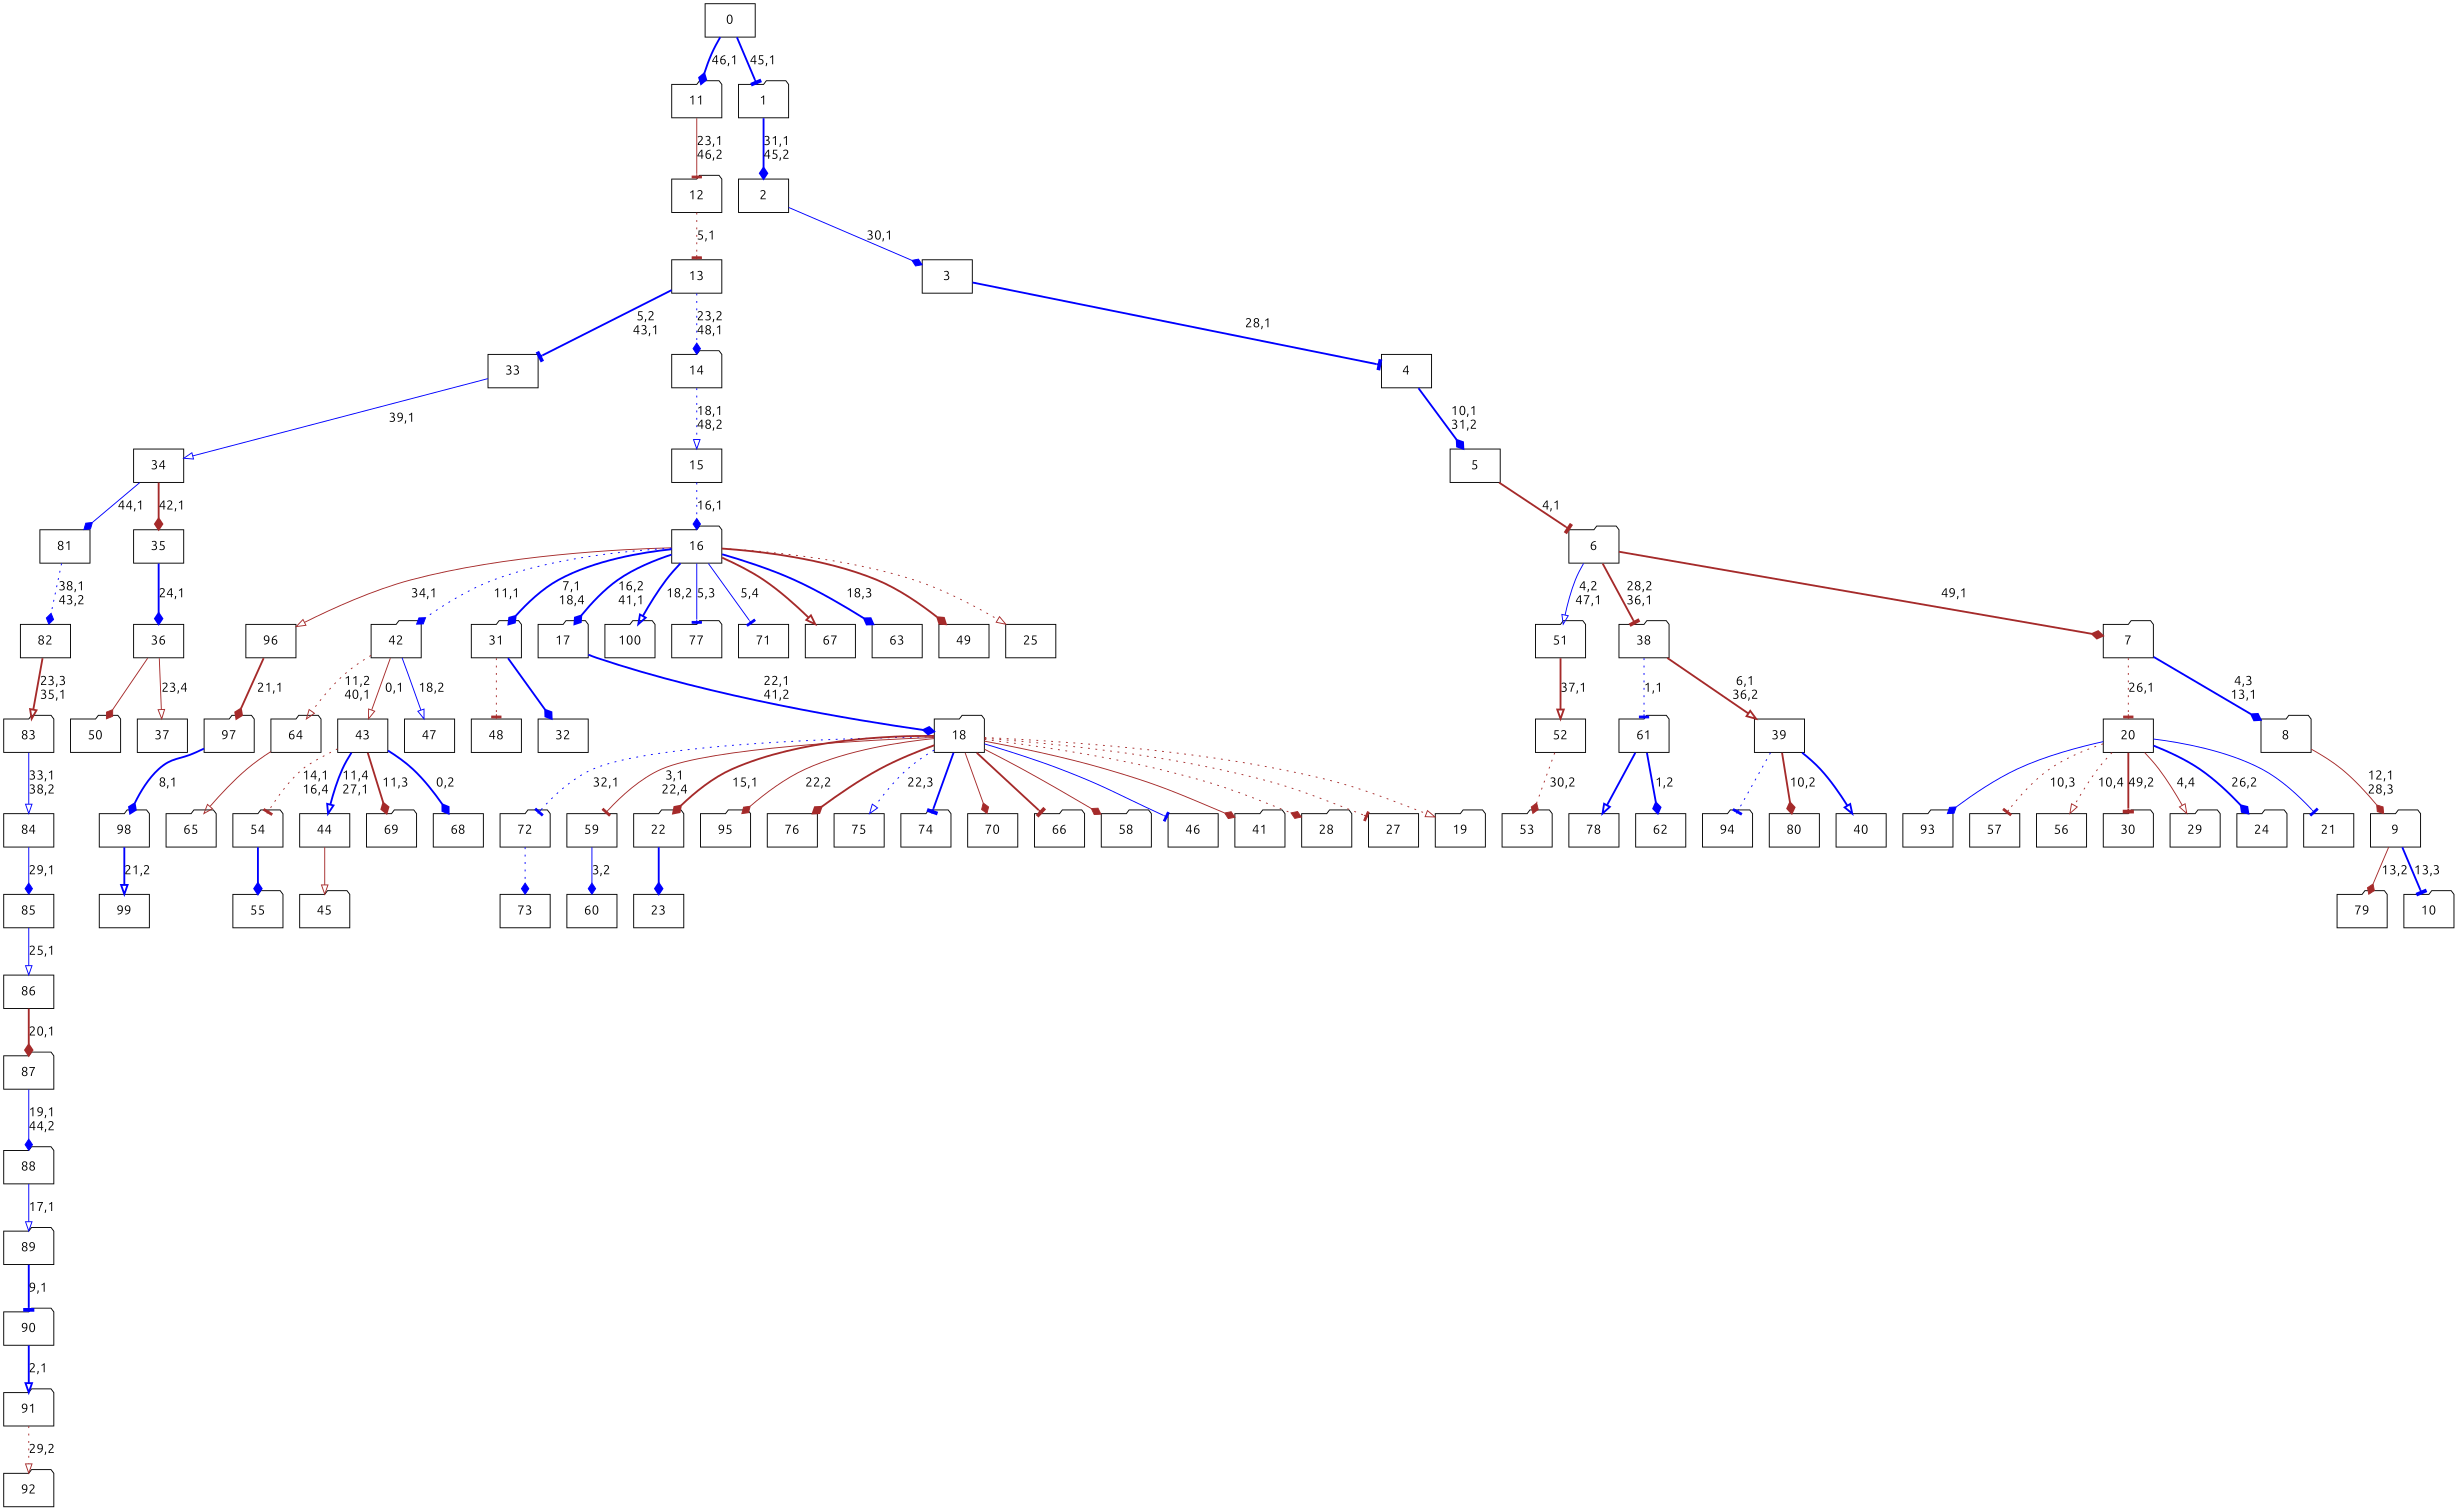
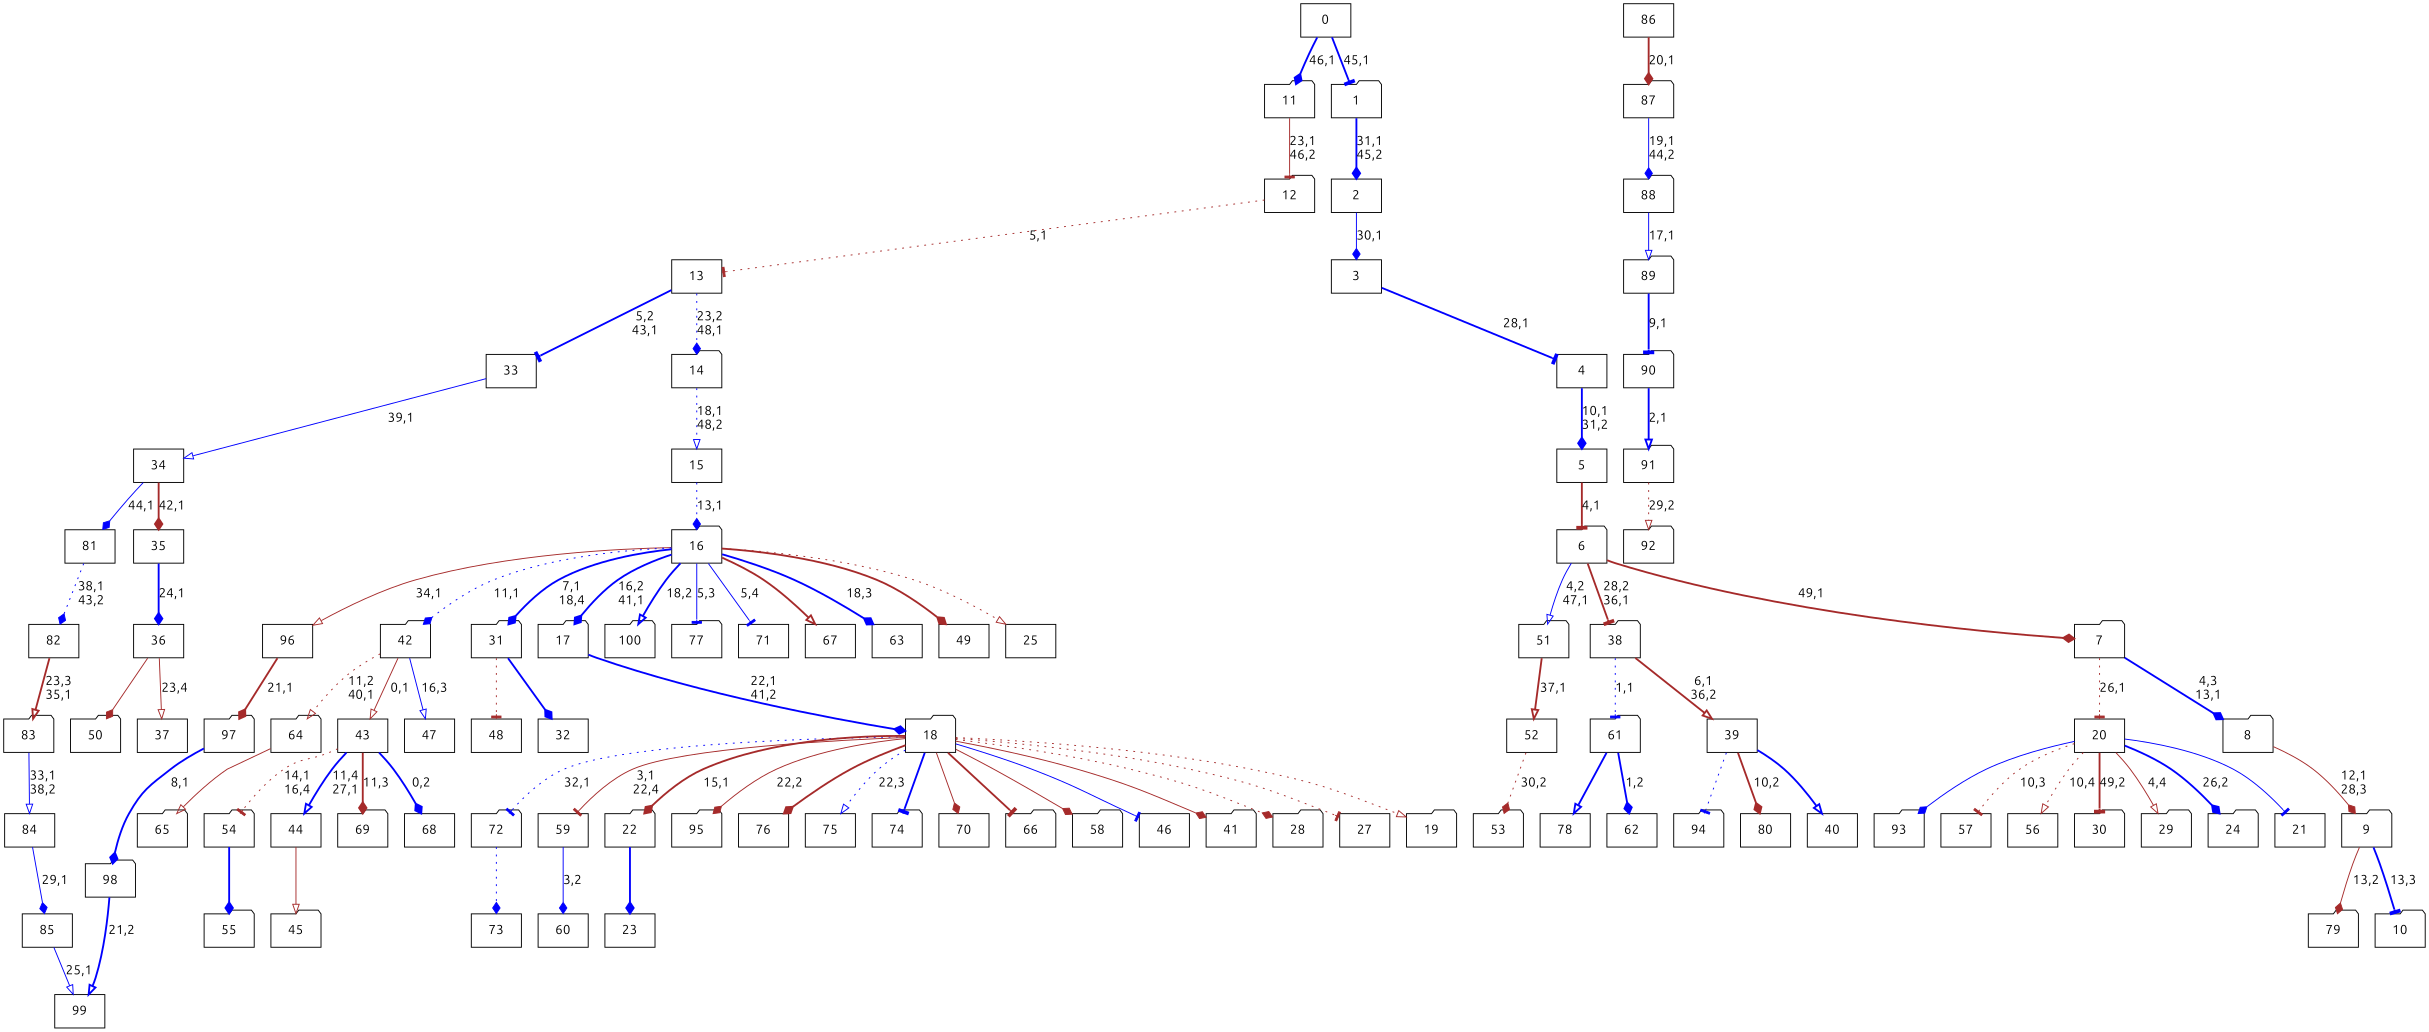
(710, 506) -> (710, 506)
(432, 688) -> (435, 688)
(29, 947) -> (62, 967)
